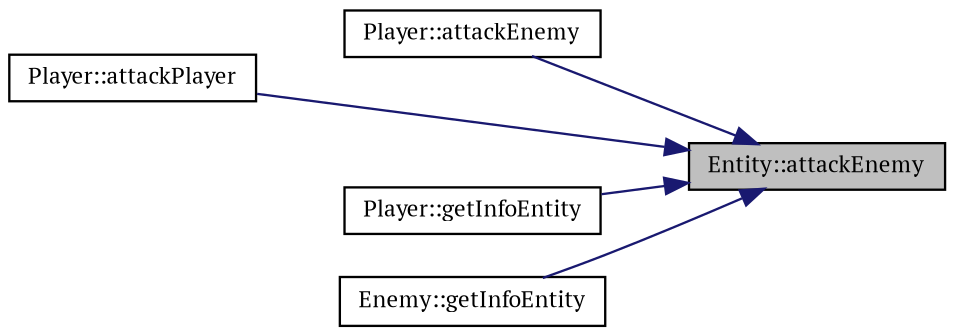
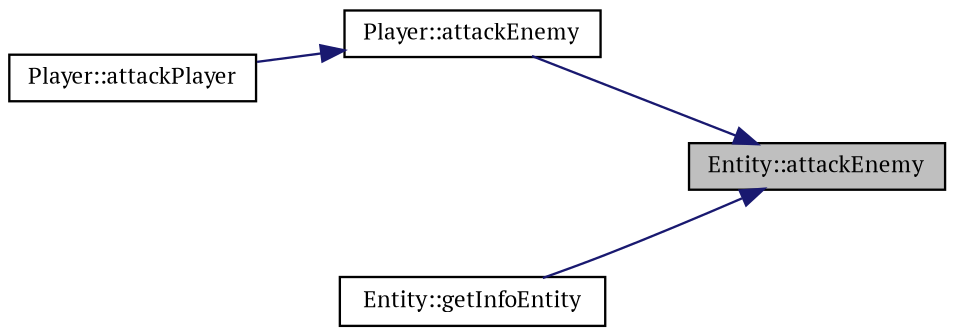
(461, 120) -> (289, 58)
(473, 211) -> none
(473, 301) -> (473, 301)
